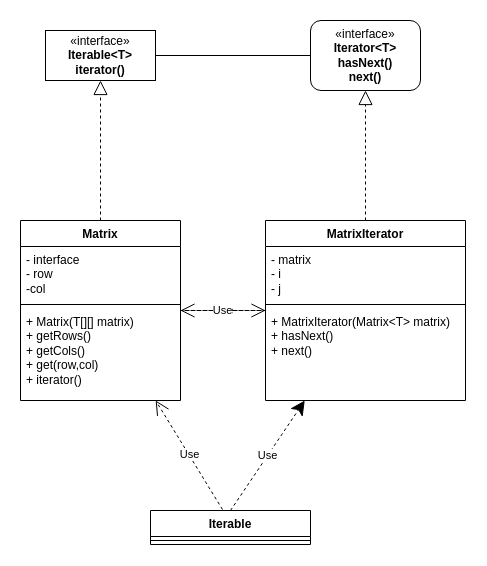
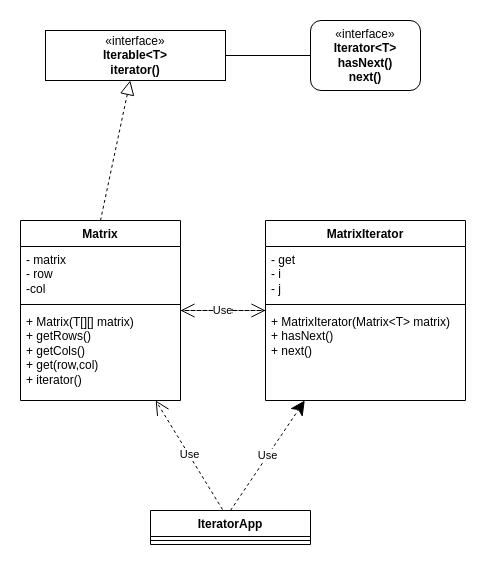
(101, 56) -> (136, 56)
(366, 163) -> none
(60, 275) -> (50, 275)
(295, 275) -> (287, 275)
(231, 525) -> (231, 525)
